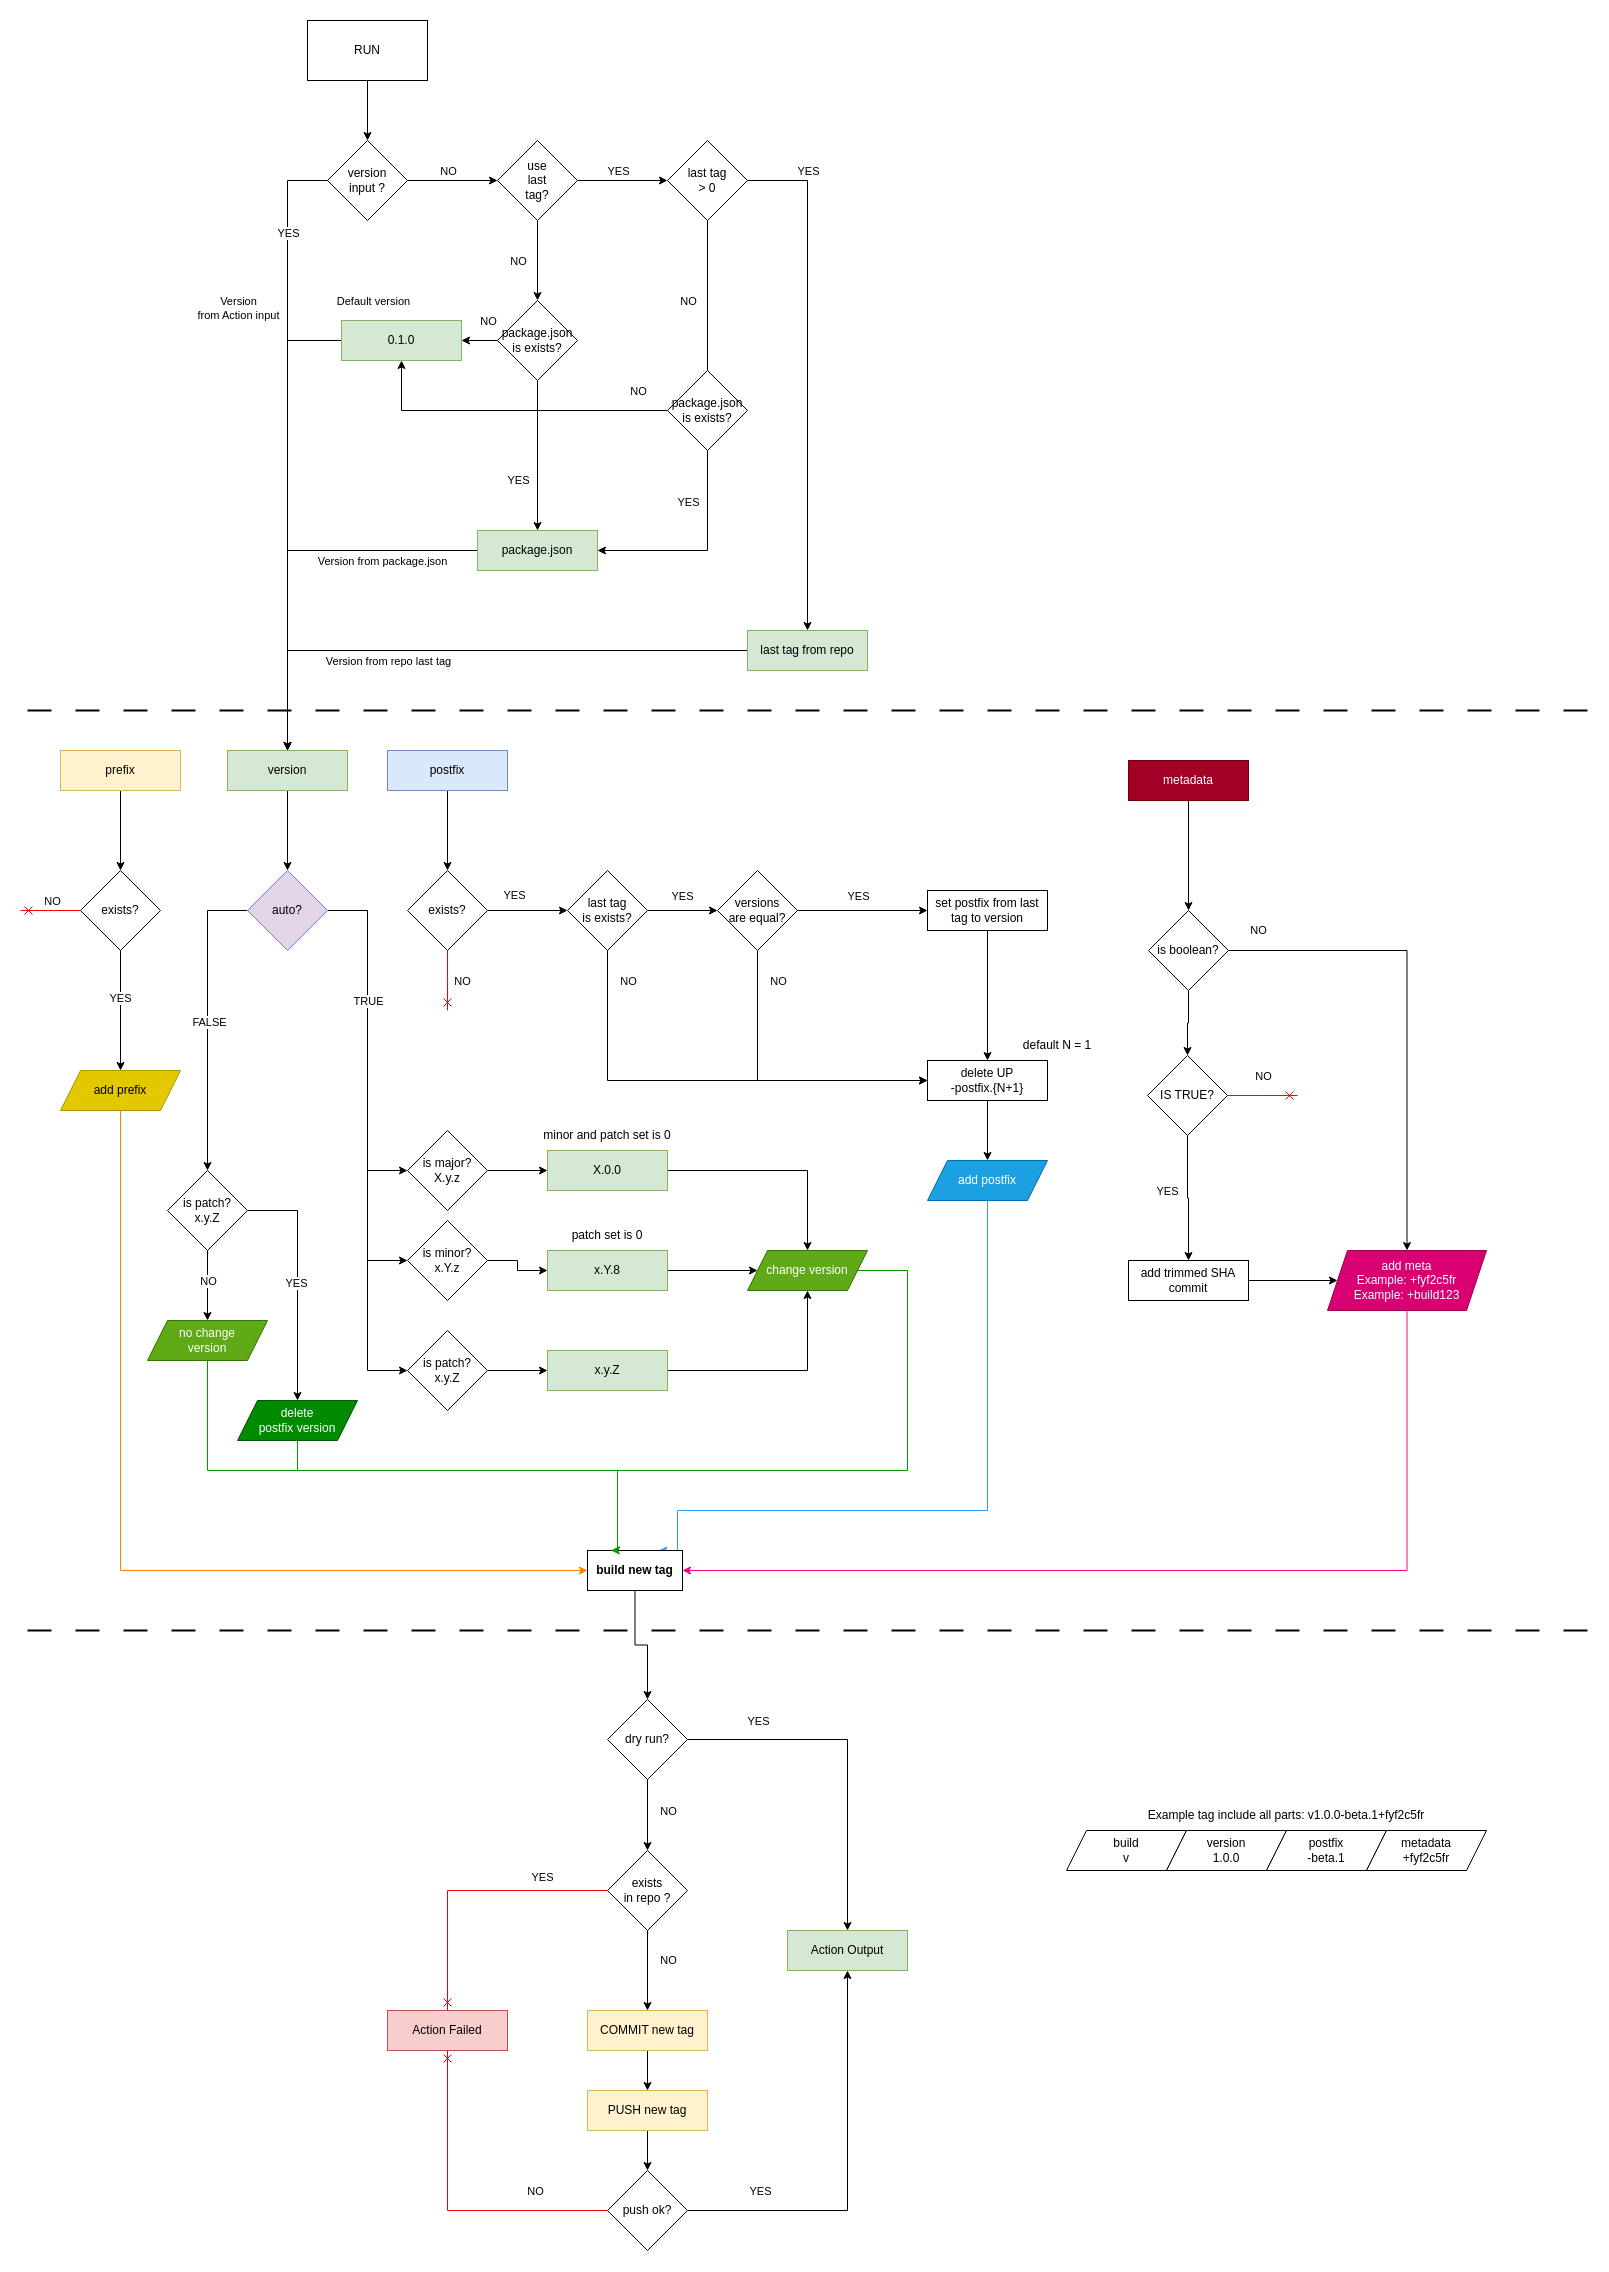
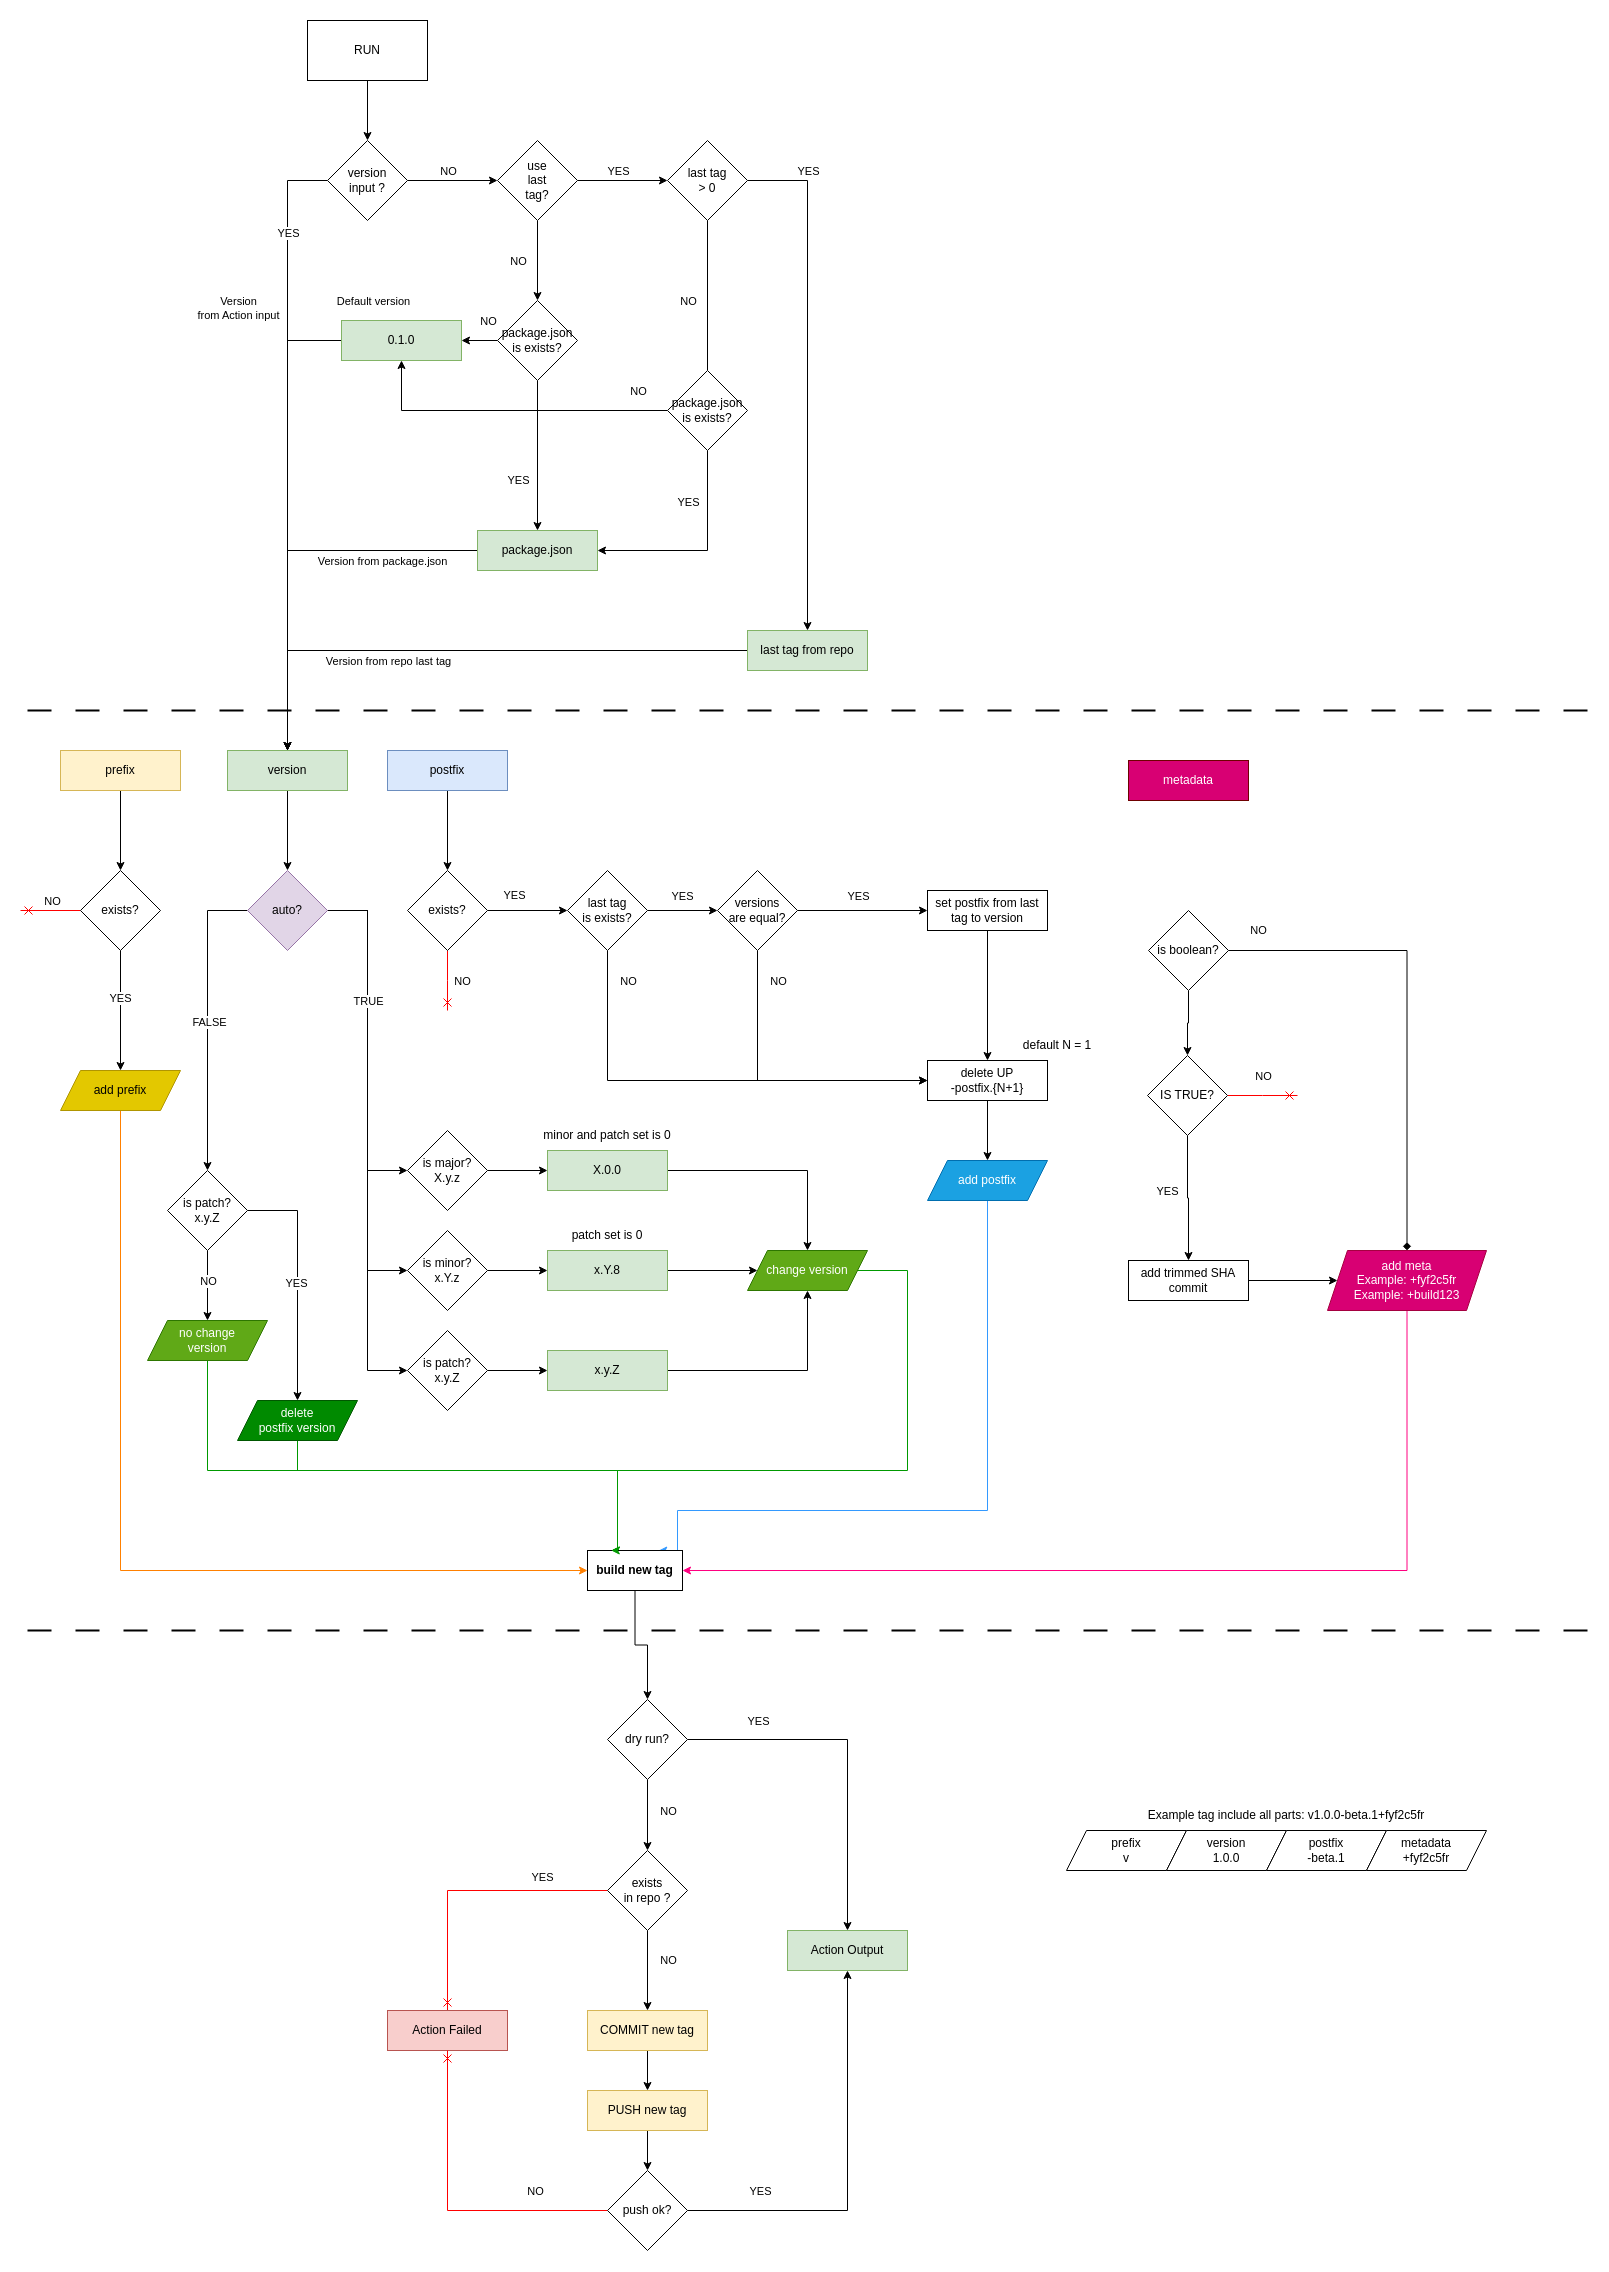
(1189, 781) -> (1189, 781)
(1189, 852) -> none
(1407, 1242) -> (1407, 1241)
(448, 1261) -> (448, 1271)
(1127, 1851) -> (1127, 1851)
